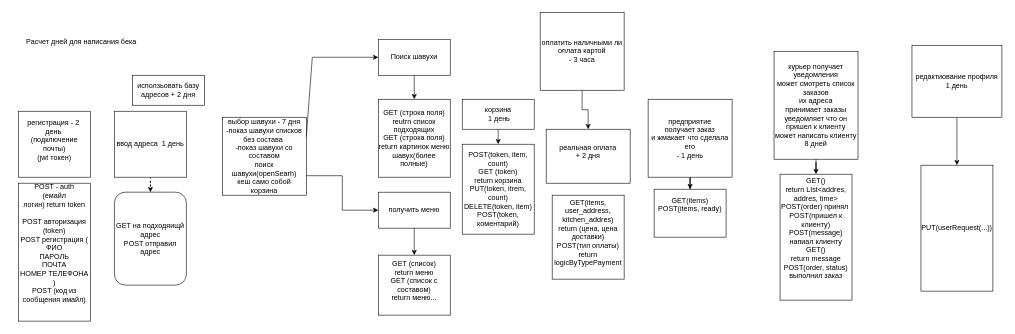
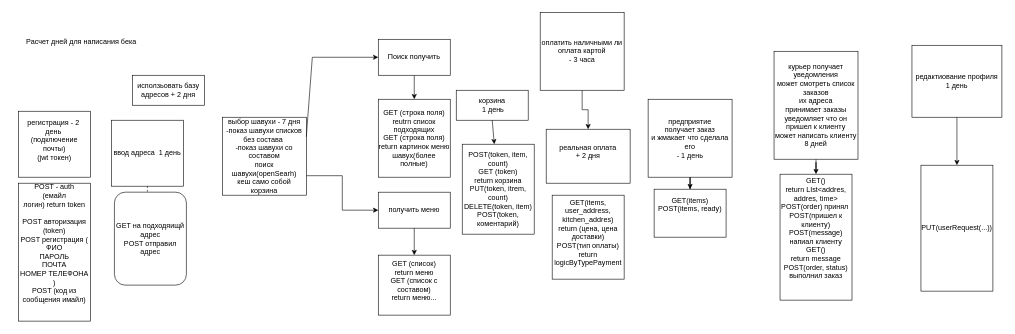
(414, 57) -> (414, 57)
(498, 114) -> (492, 105)
(150, 144) -> (147, 153)
